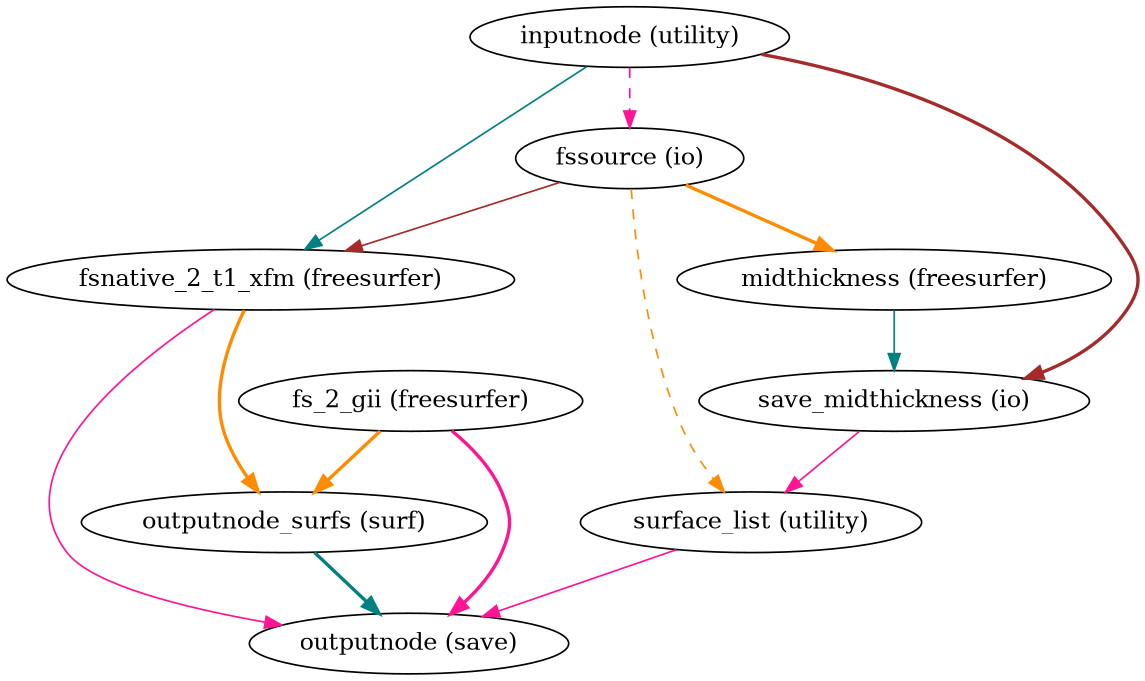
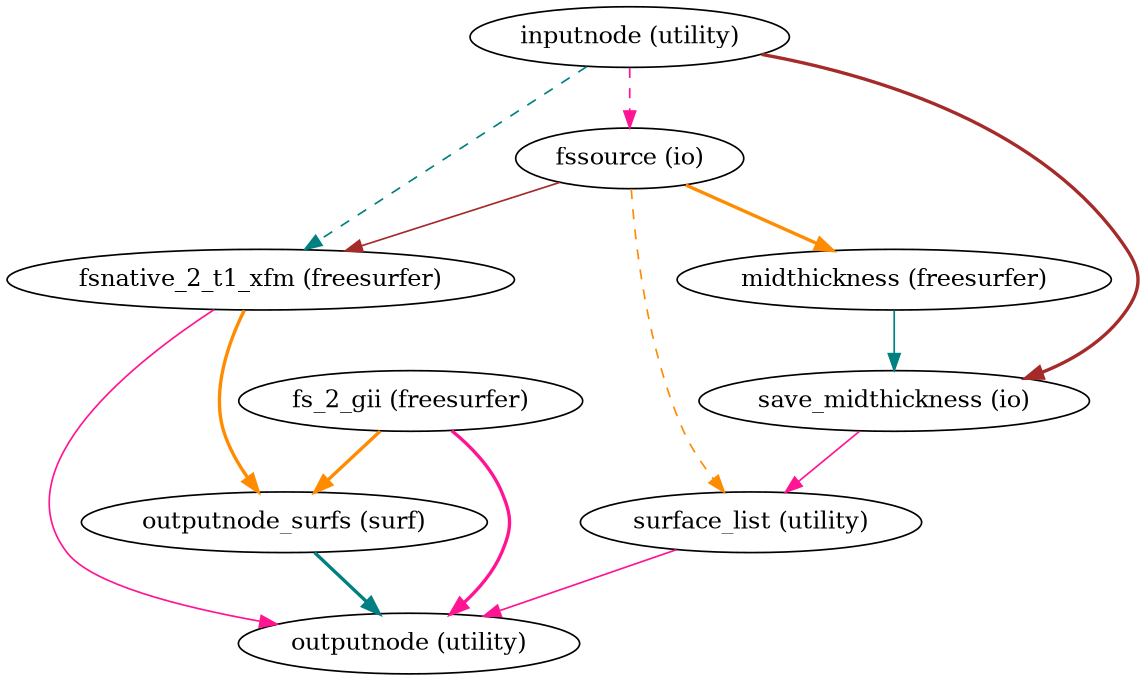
(453, 153) -> (453, 153)
(409, 644) -> (409, 644)
